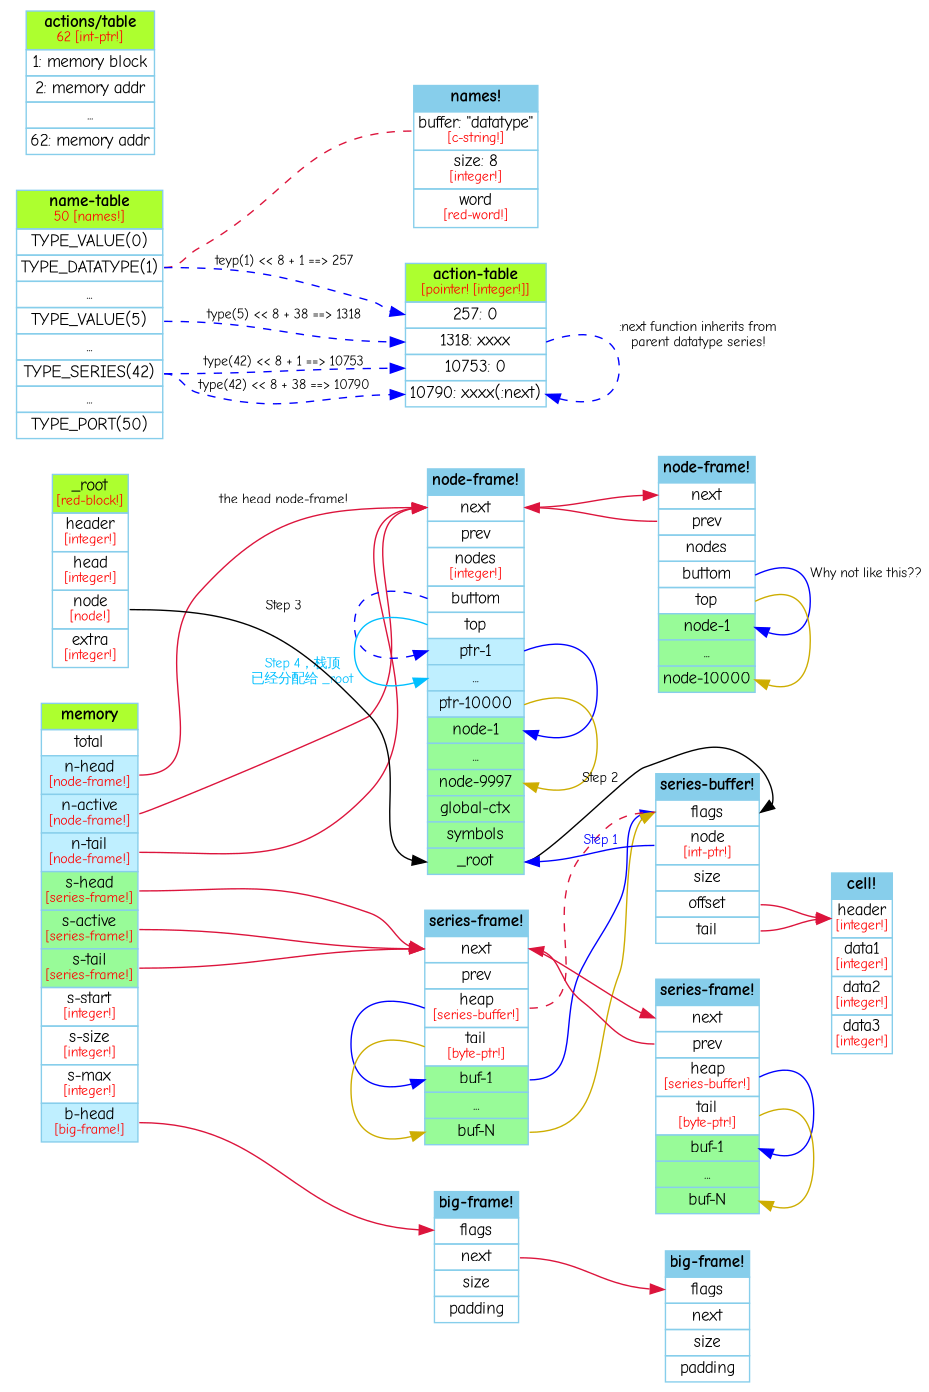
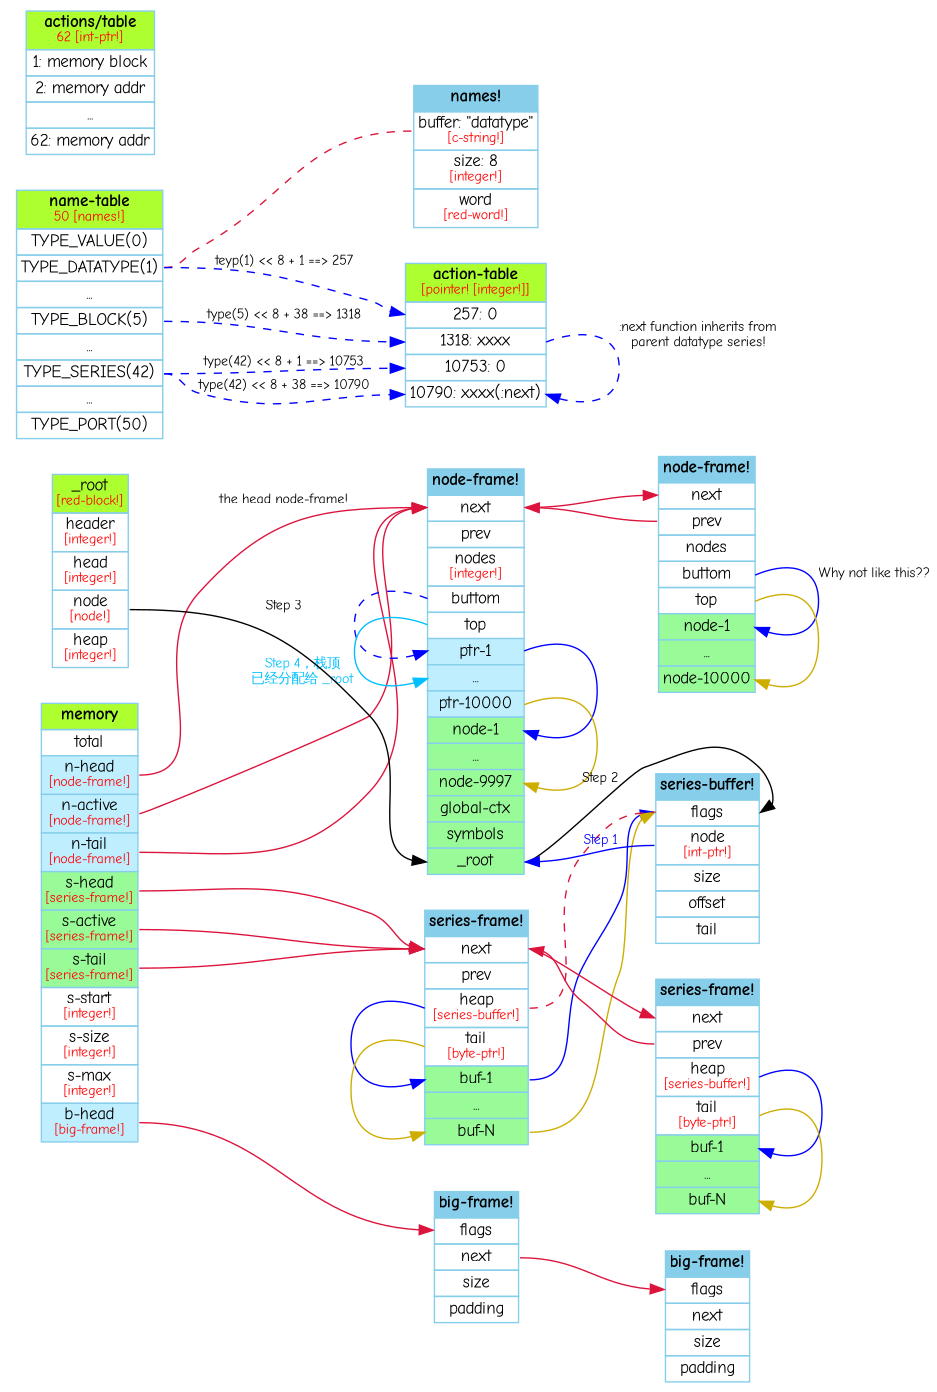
(90, 320) -> (90, 320)
(90, 640) -> (90, 640)
(862, 963) -> none
